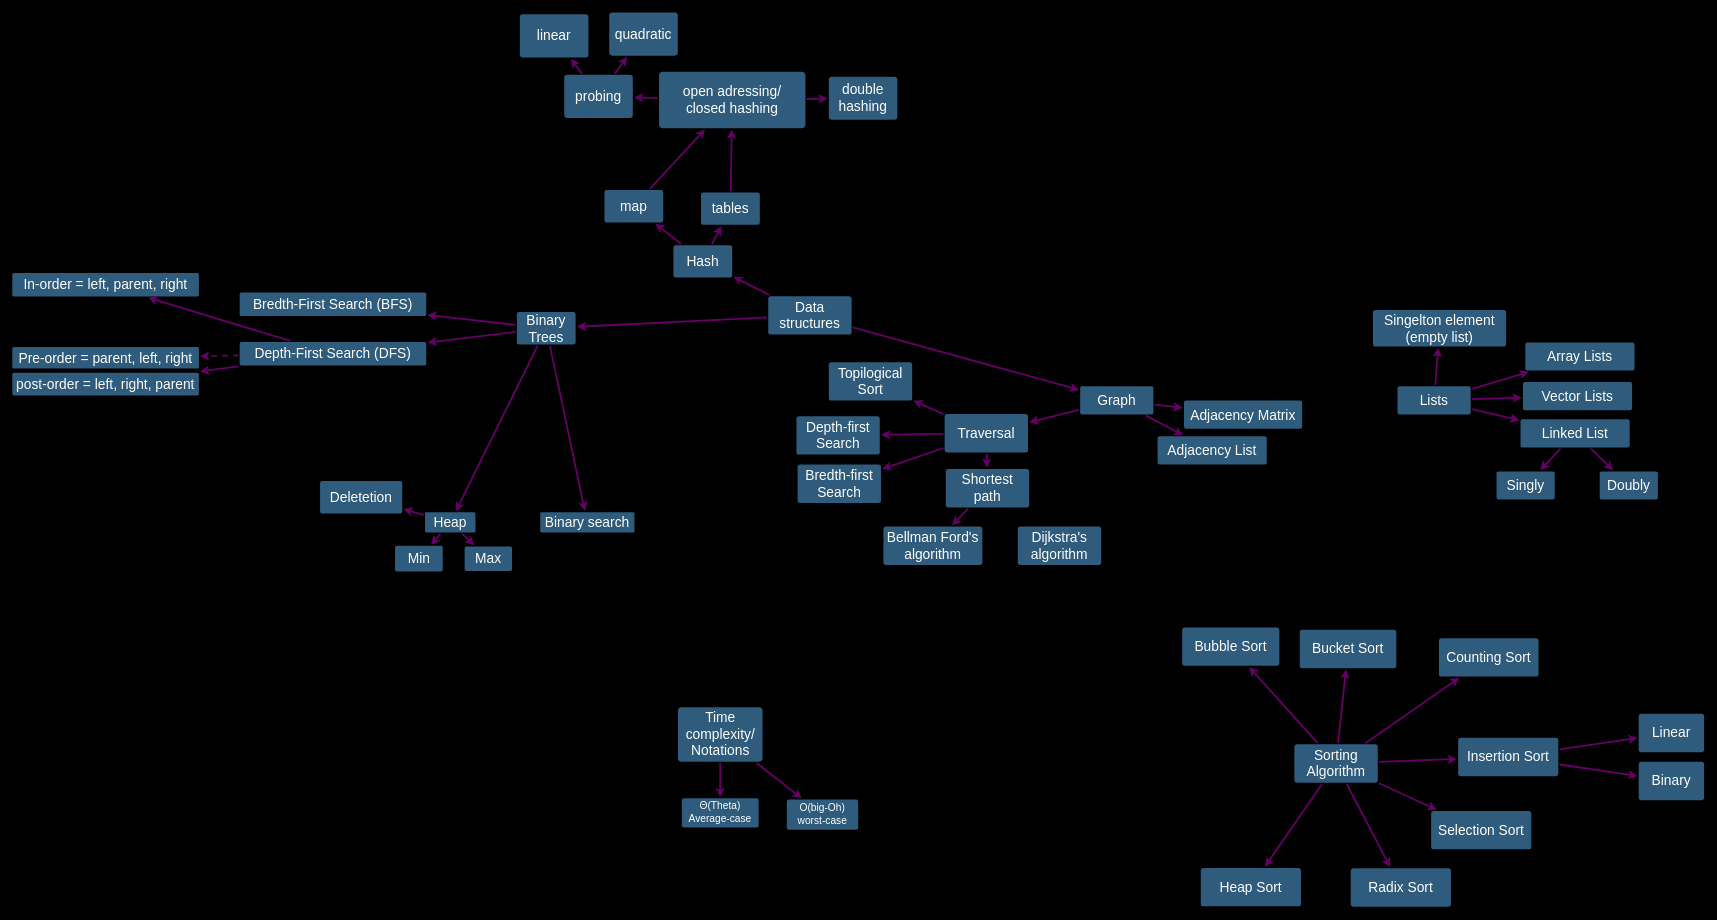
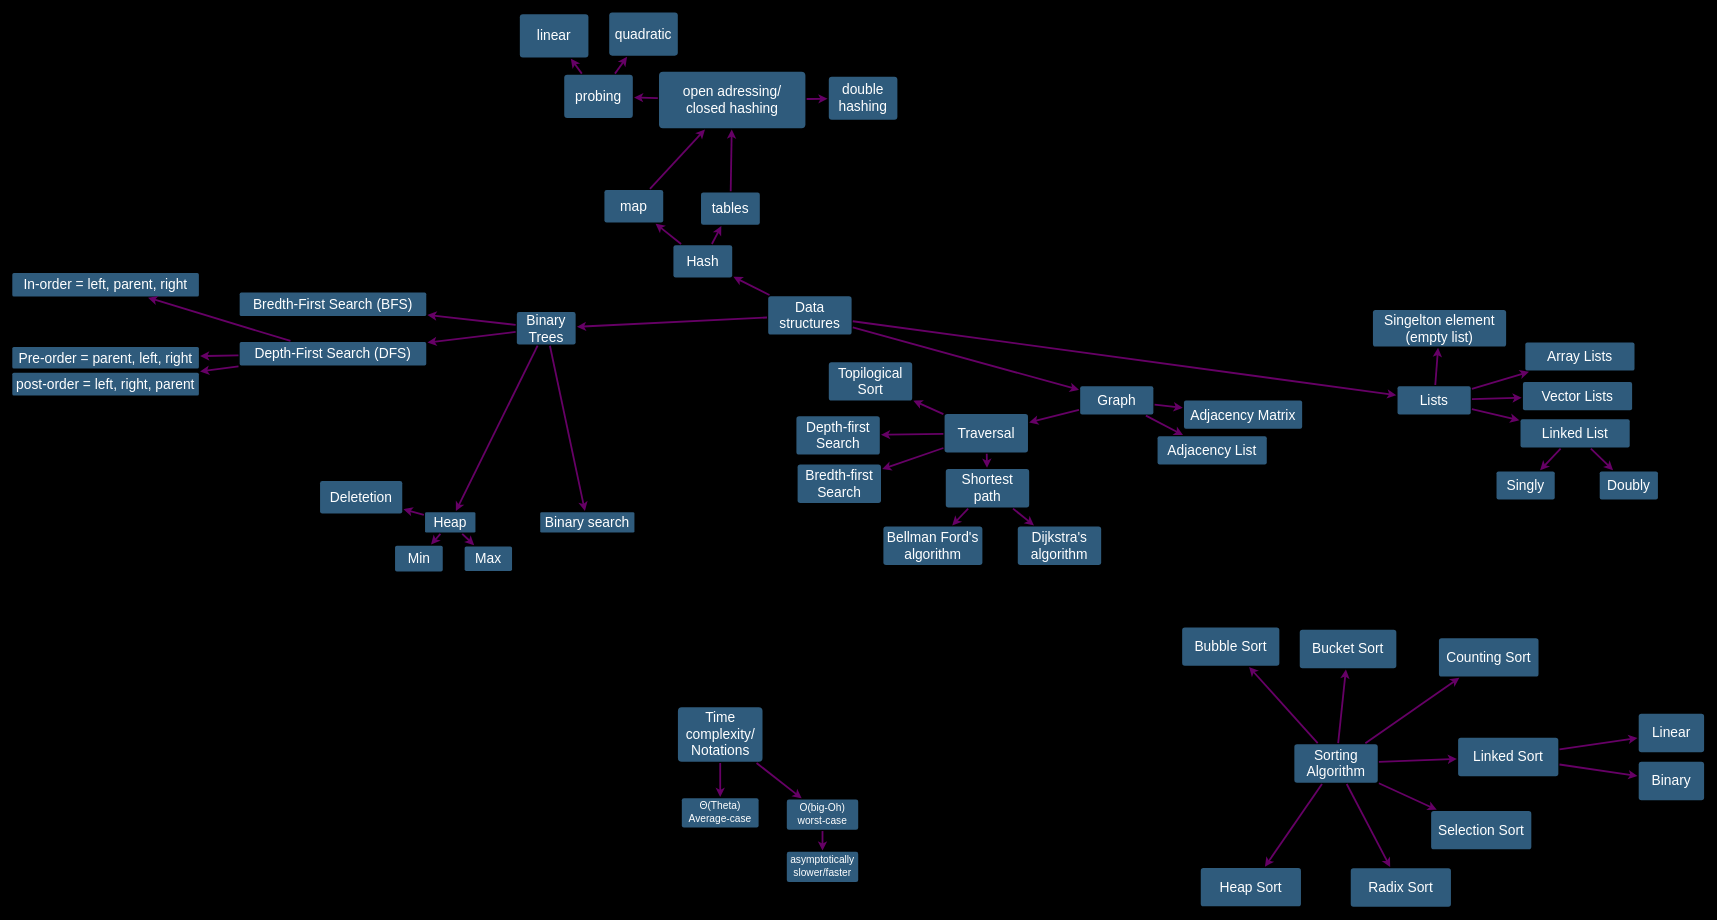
(220, 356) -> (220, 356)
none -> (1122, 358)
none -> (1021, 515)
(1508, 757) -> (1508, 757)
none -> (823, 837)
none -> (823, 867)
